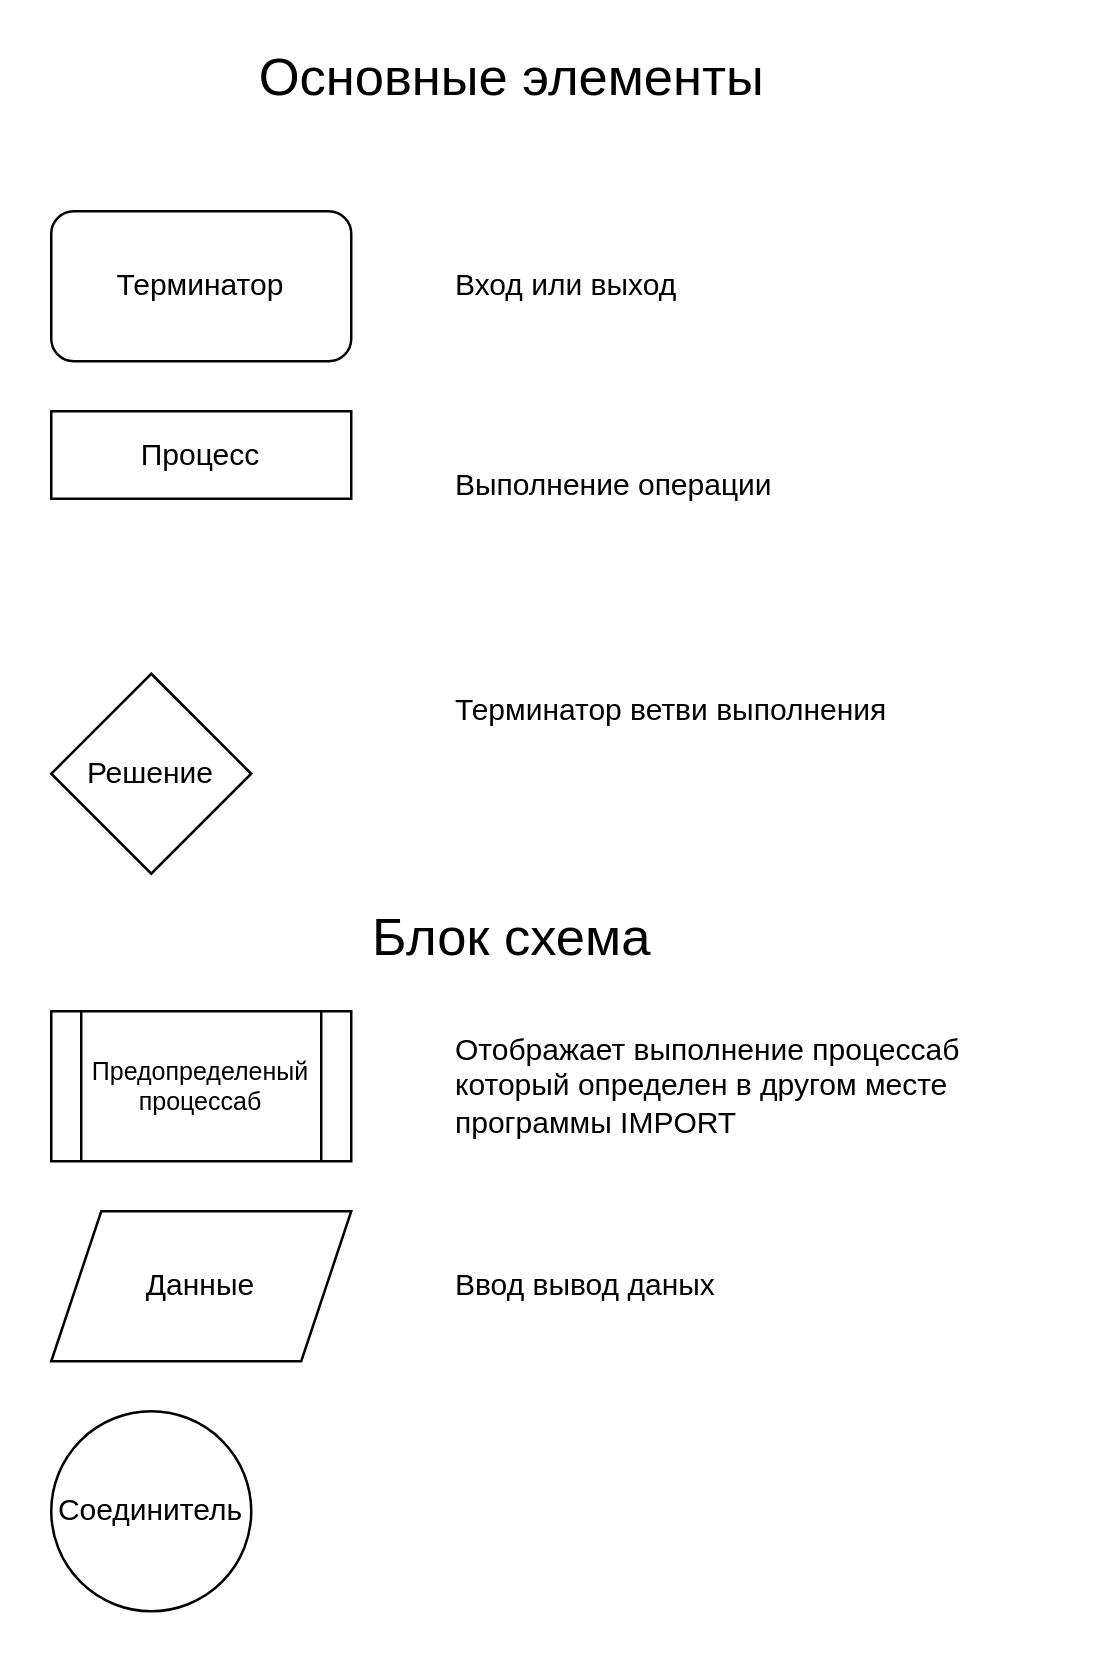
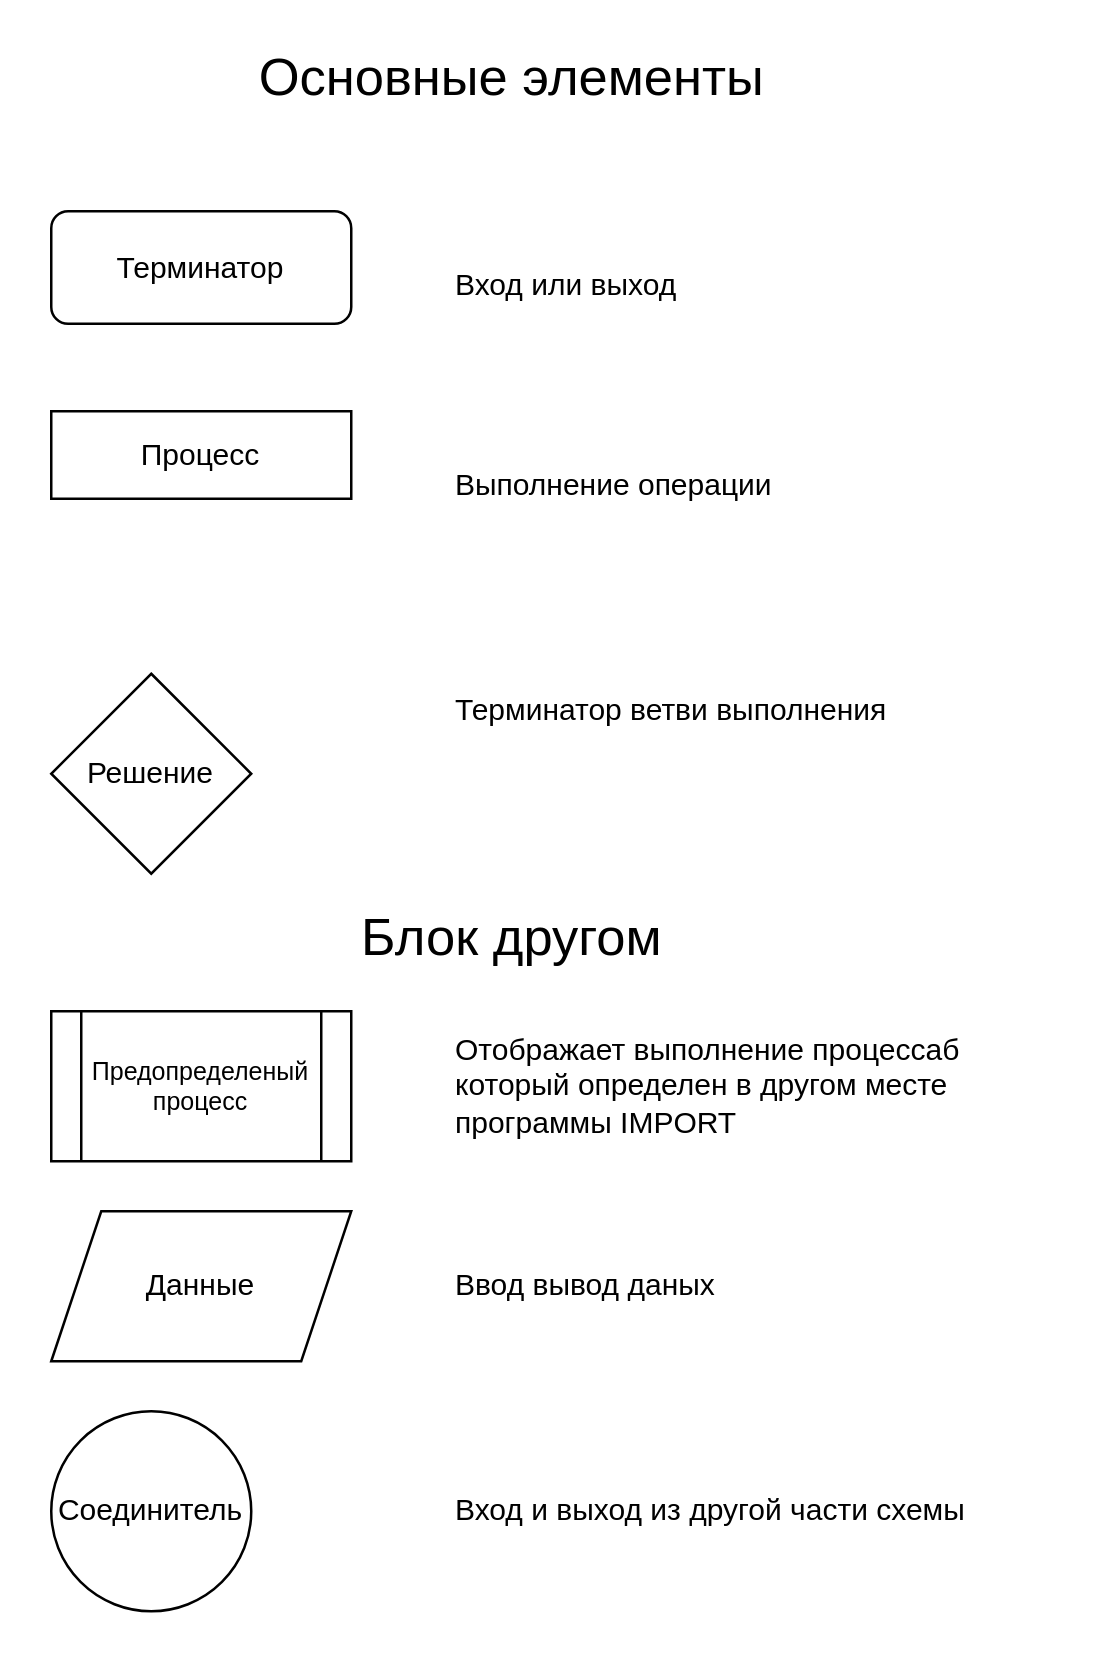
(201, 286) -> (201, 268)
(513, 936) -> (513, 936)
(201, 1086) -> (201, 1086)
none -> (751, 1511)
